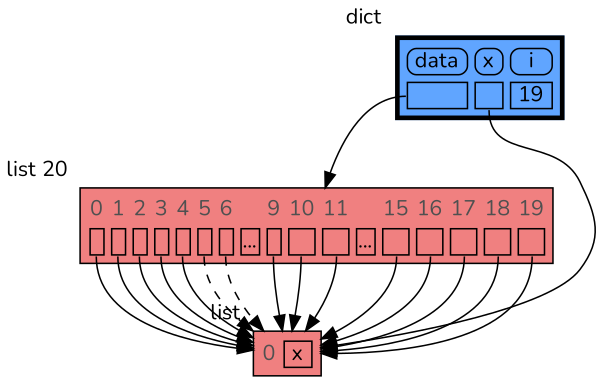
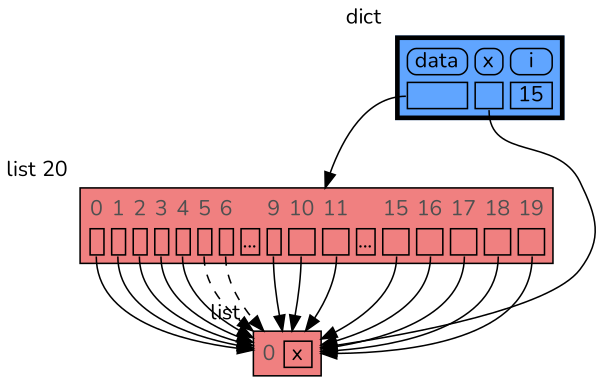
(531, 95) -> (531, 95)
